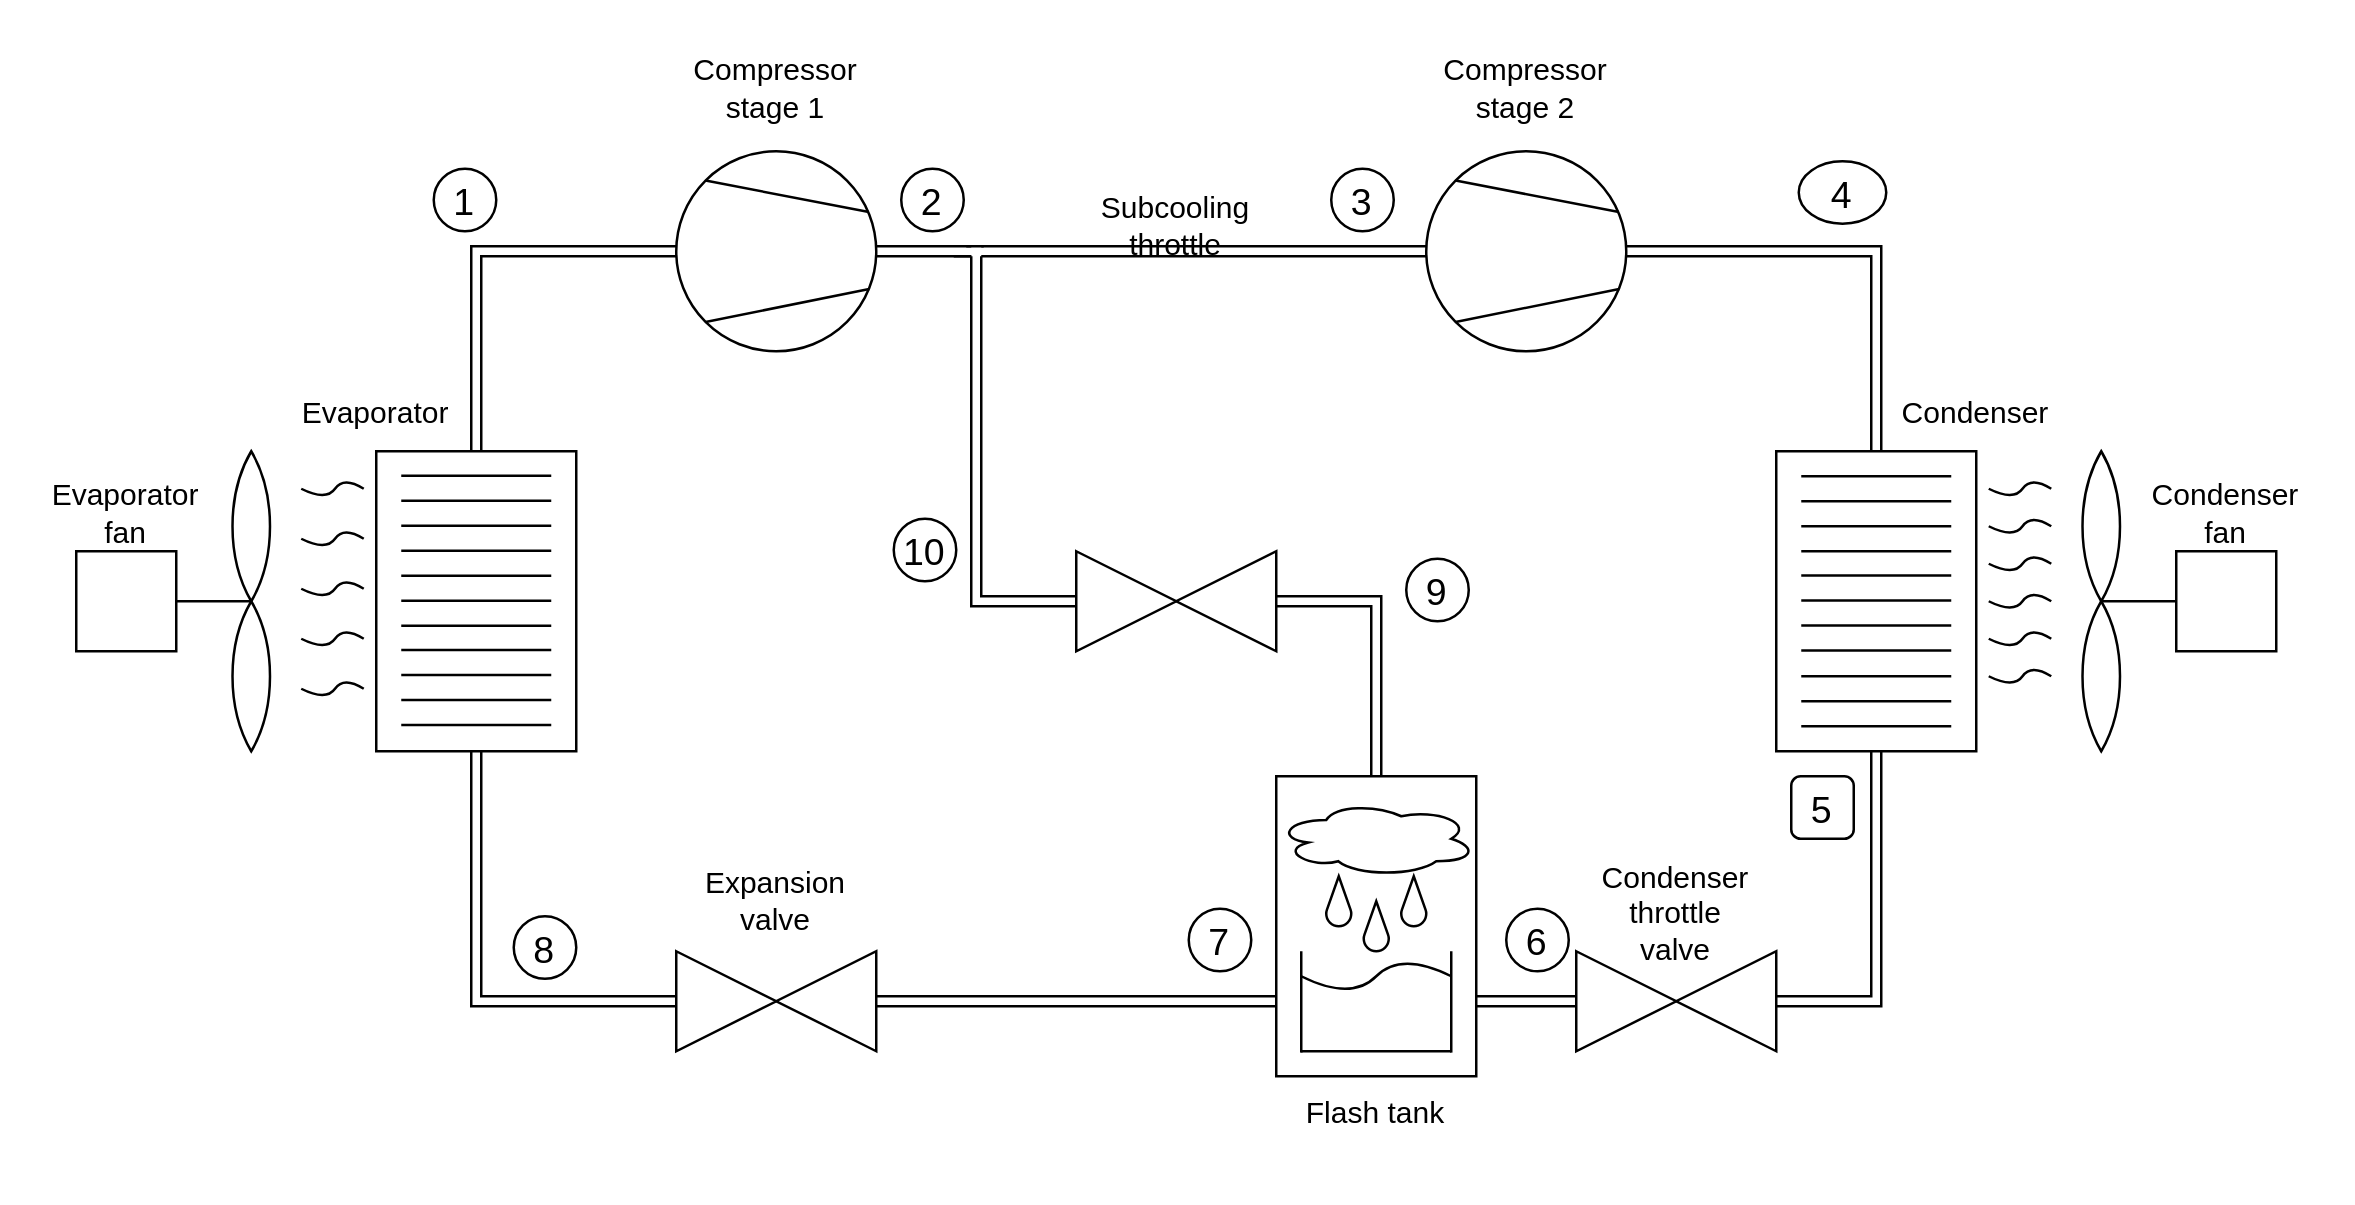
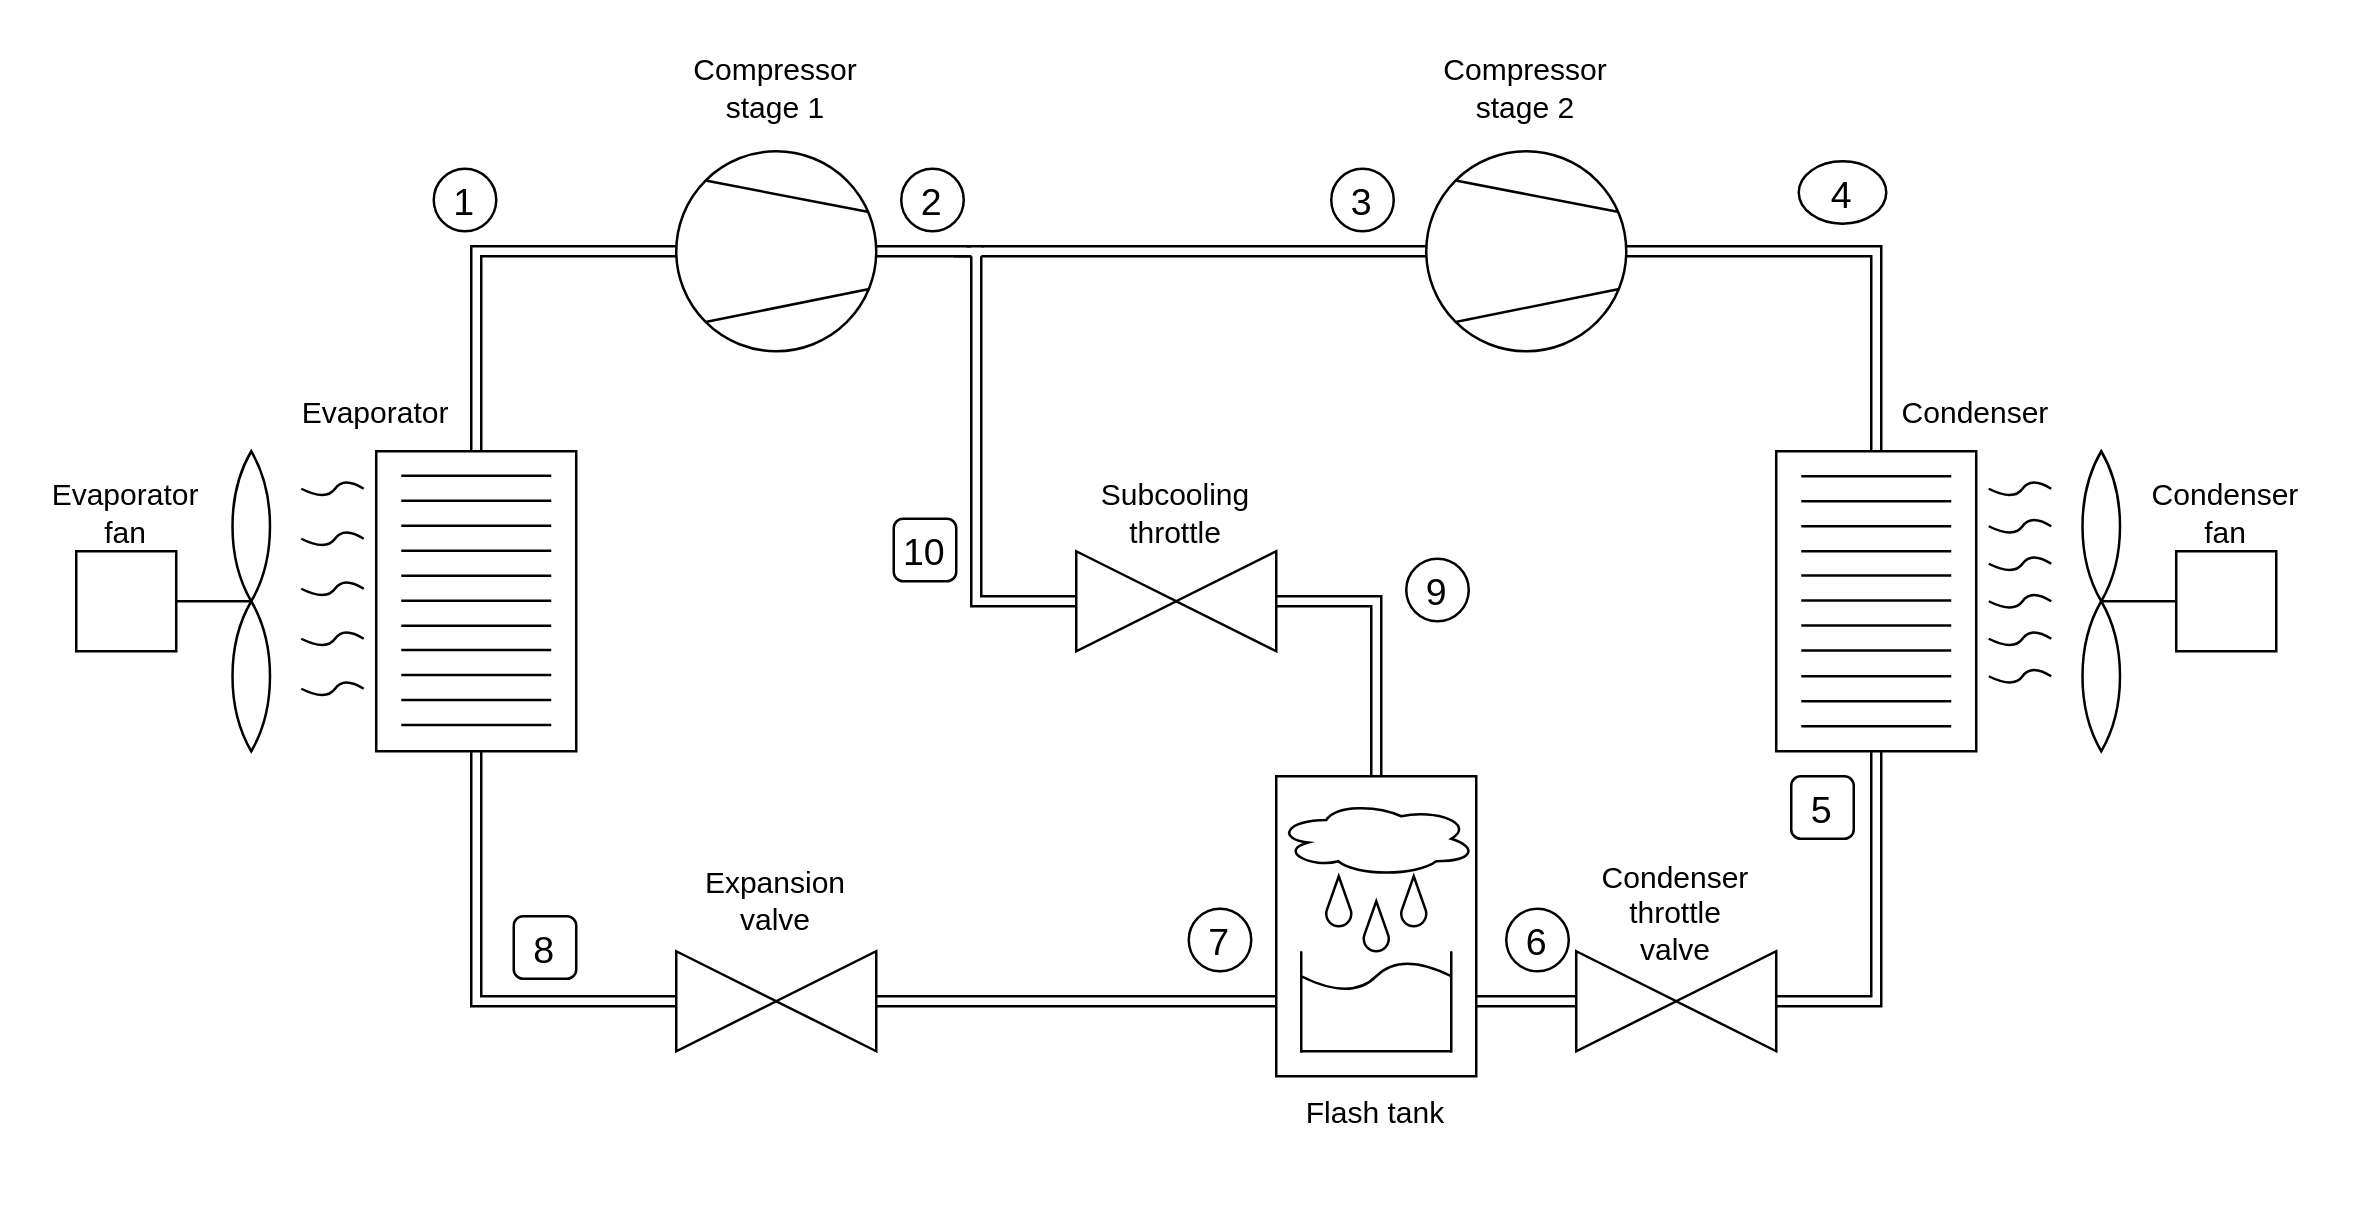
(1176, 226) -> (1176, 514)
(925, 550) -> (925, 550)
(545, 948) -> (545, 948)
